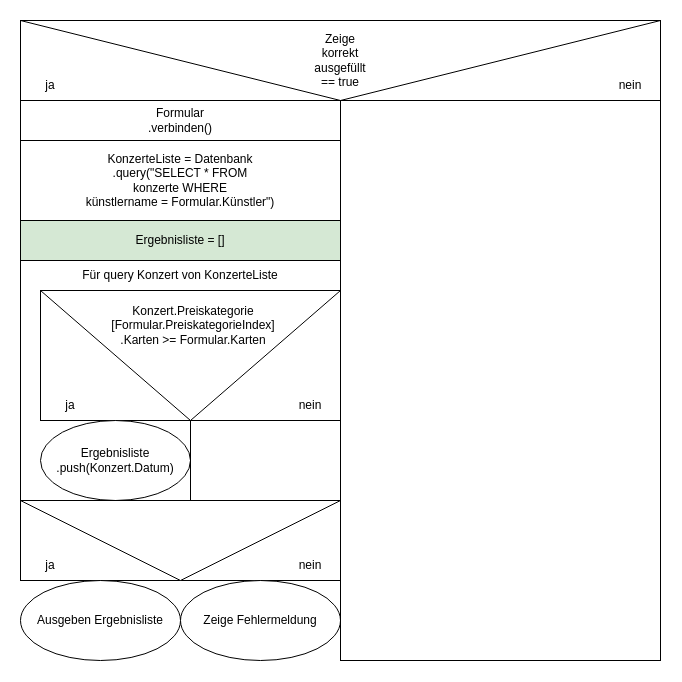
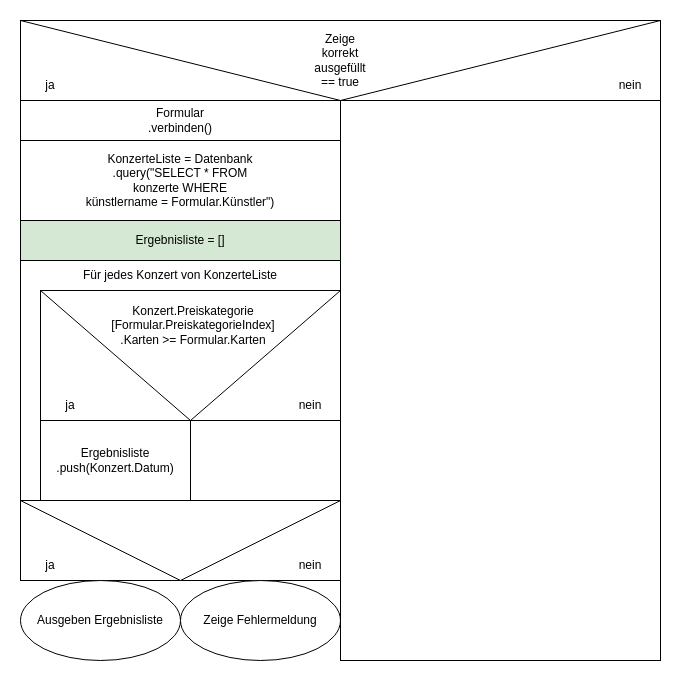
(181, 276) -> (181, 276)
(116, 461) -> (116, 461)
